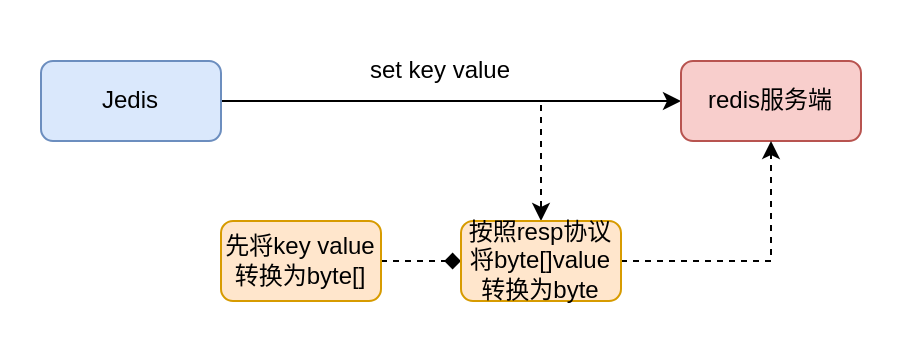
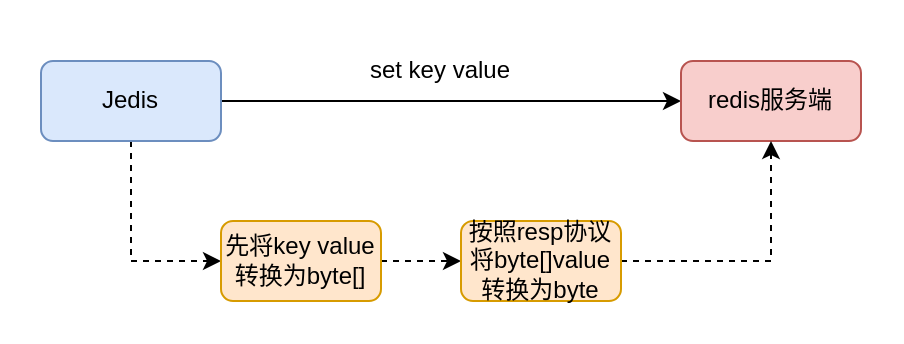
(541, 156) -> (131, 239)
(444, 261) -> (445, 261)
